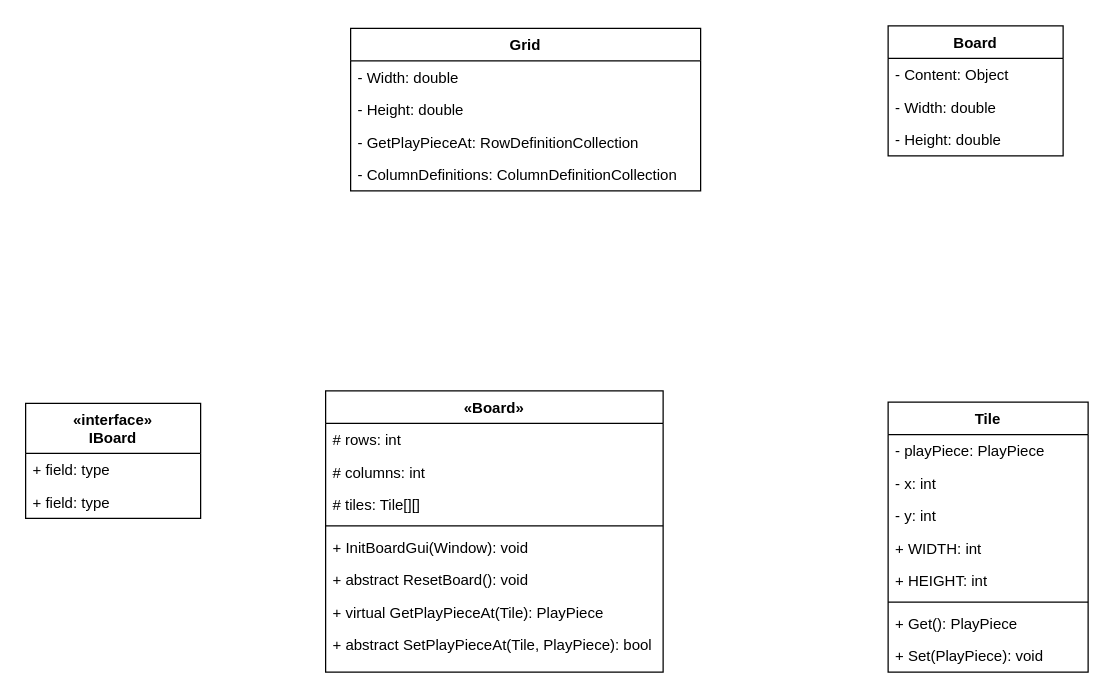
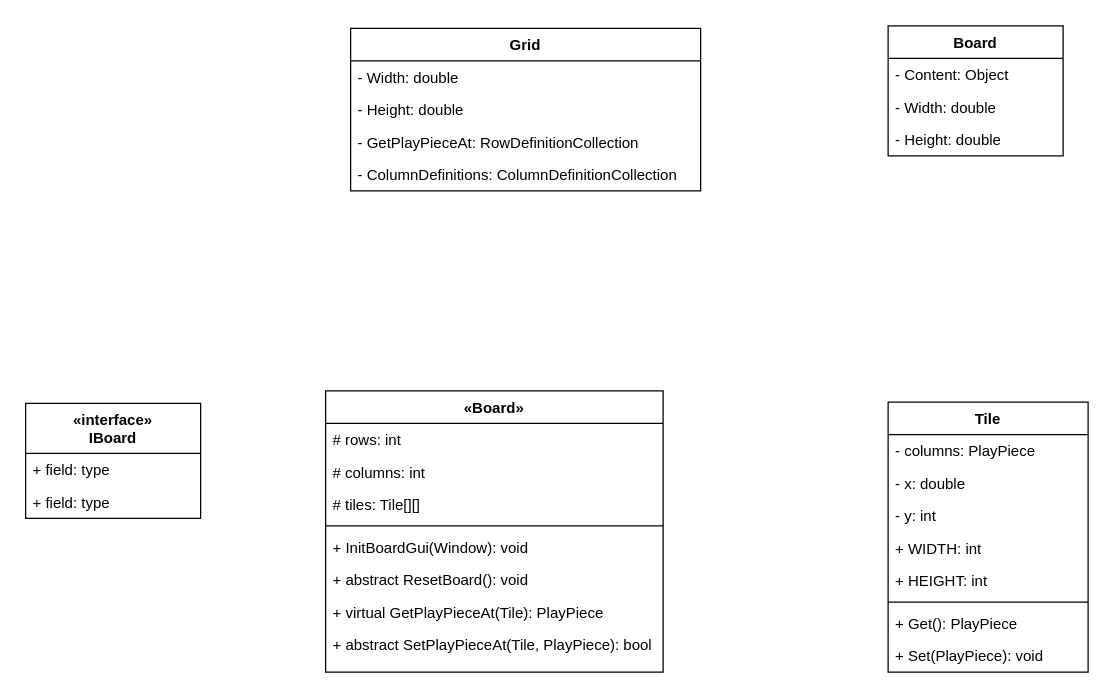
(974, 451) -> (967, 451)
(921, 484) -> (933, 484)
